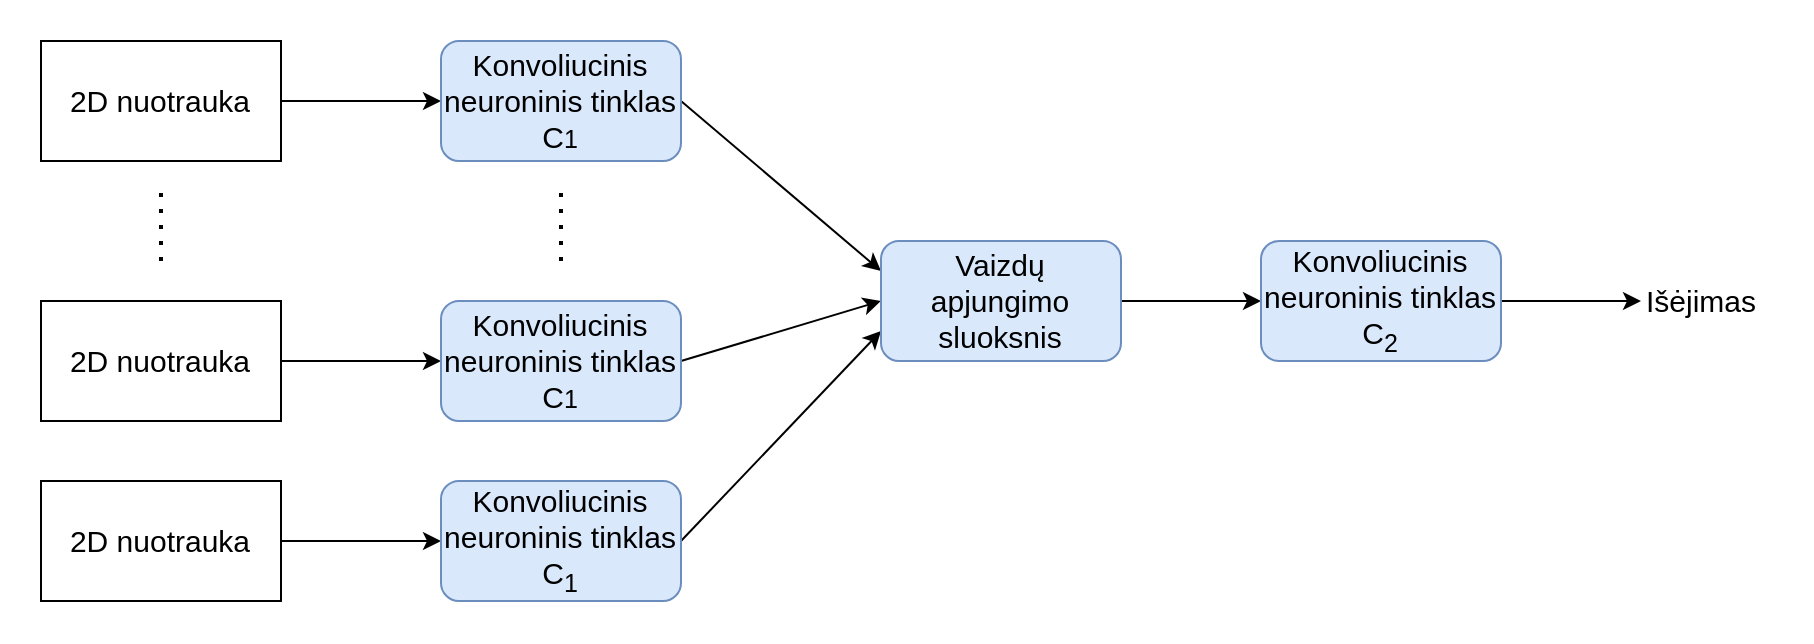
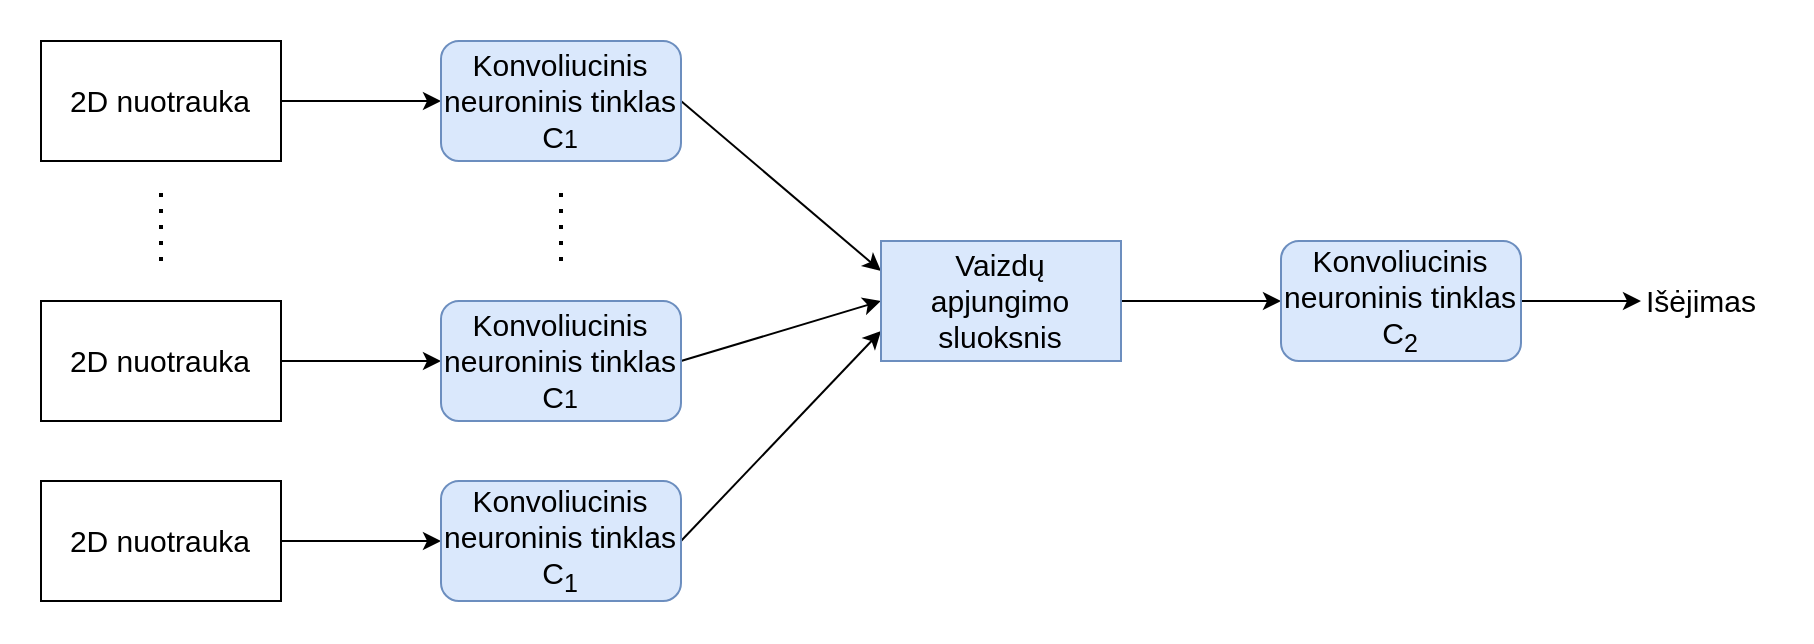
(1001, 301) -> (1001, 301)
(1381, 301) -> (1401, 301)
